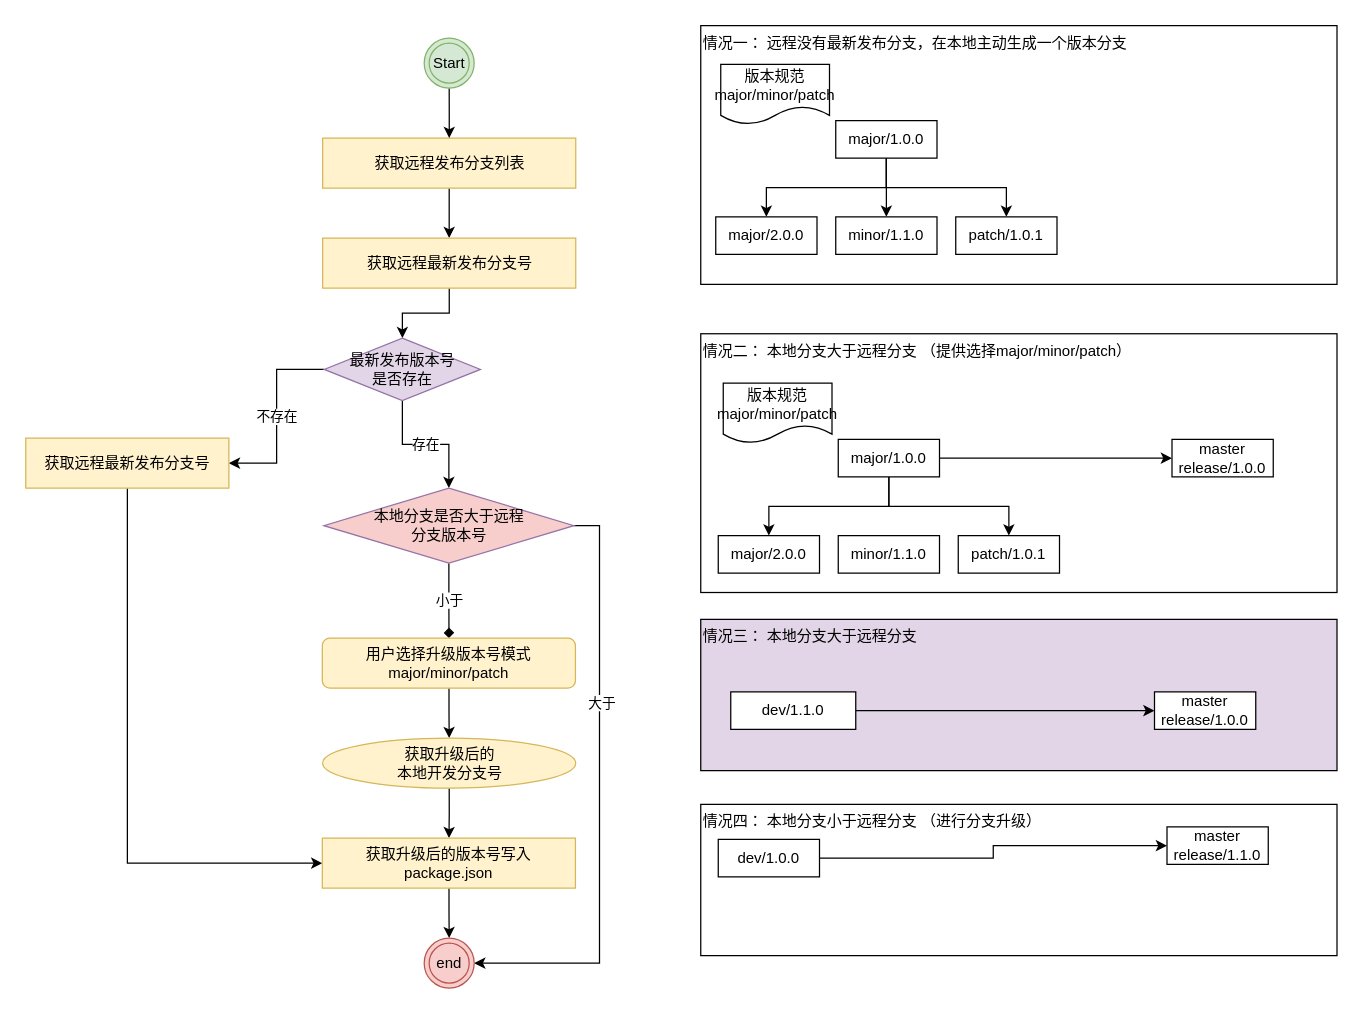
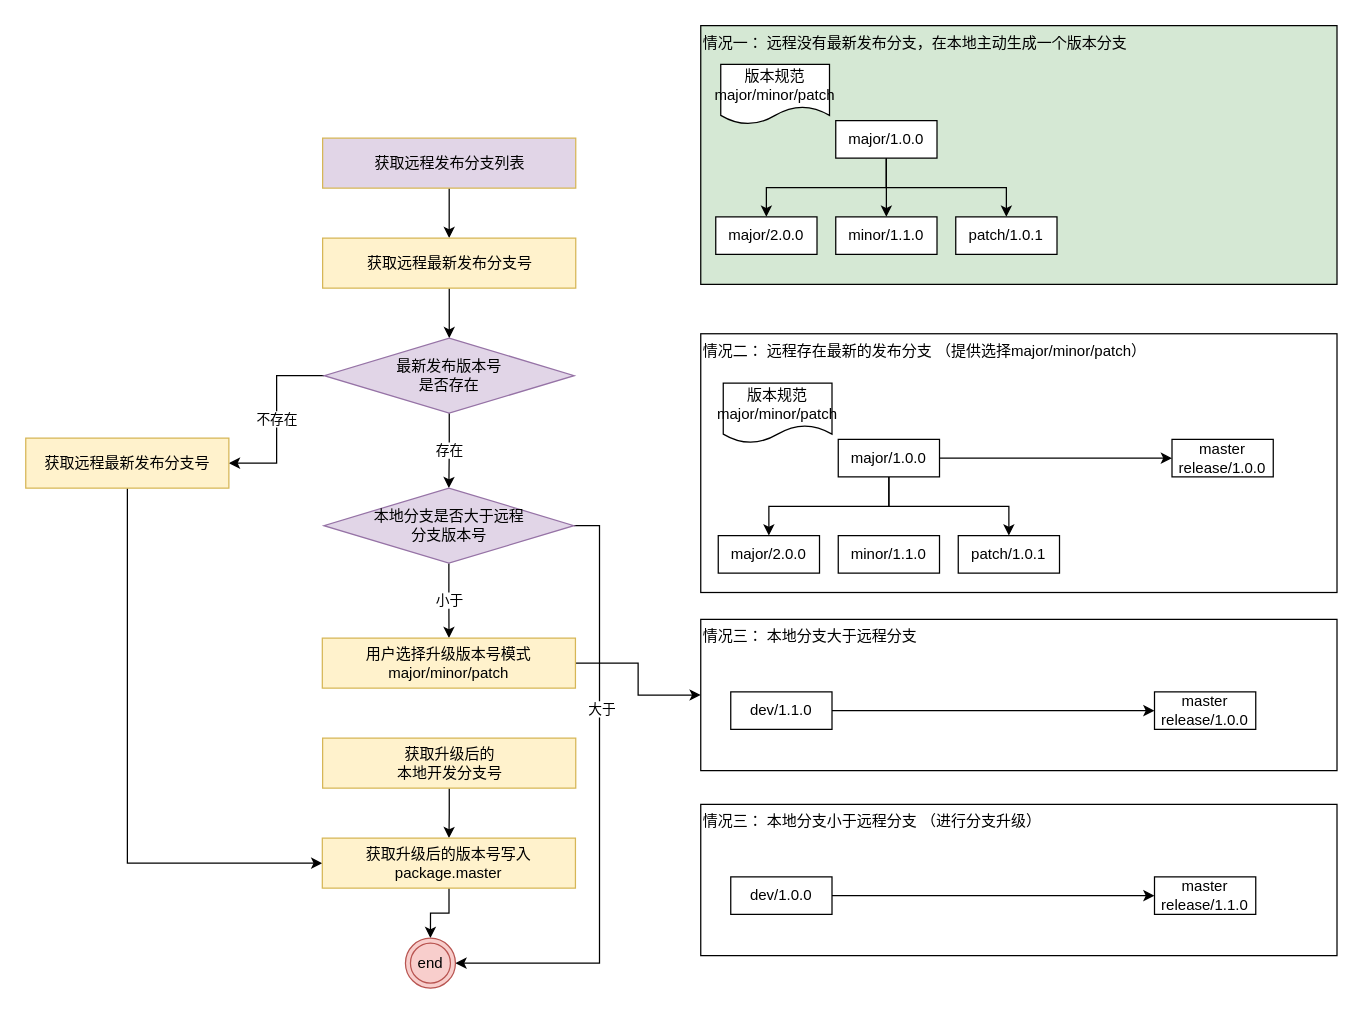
(449, 63) -> none
(449, 109) -> none
(1019, 155) -> (1019, 155)
(449, 163) -> (449, 163)
(927, 352) -> (935, 352)
(402, 369) -> (449, 376)
(449, 526) -> (449, 526)
(449, 627) -> (449, 628)
(449, 663) -> (449, 663)
(1019, 695) -> (1019, 695)
(449, 709) -> (638, 674)
(793, 711) -> (781, 711)
(449, 763) -> (449, 763)
(873, 822) -> (873, 822)
(1218, 846) -> (1205, 896)
(769, 858) -> (781, 896)
(449, 863) -> (449, 863)
(449, 963) -> (430, 963)
